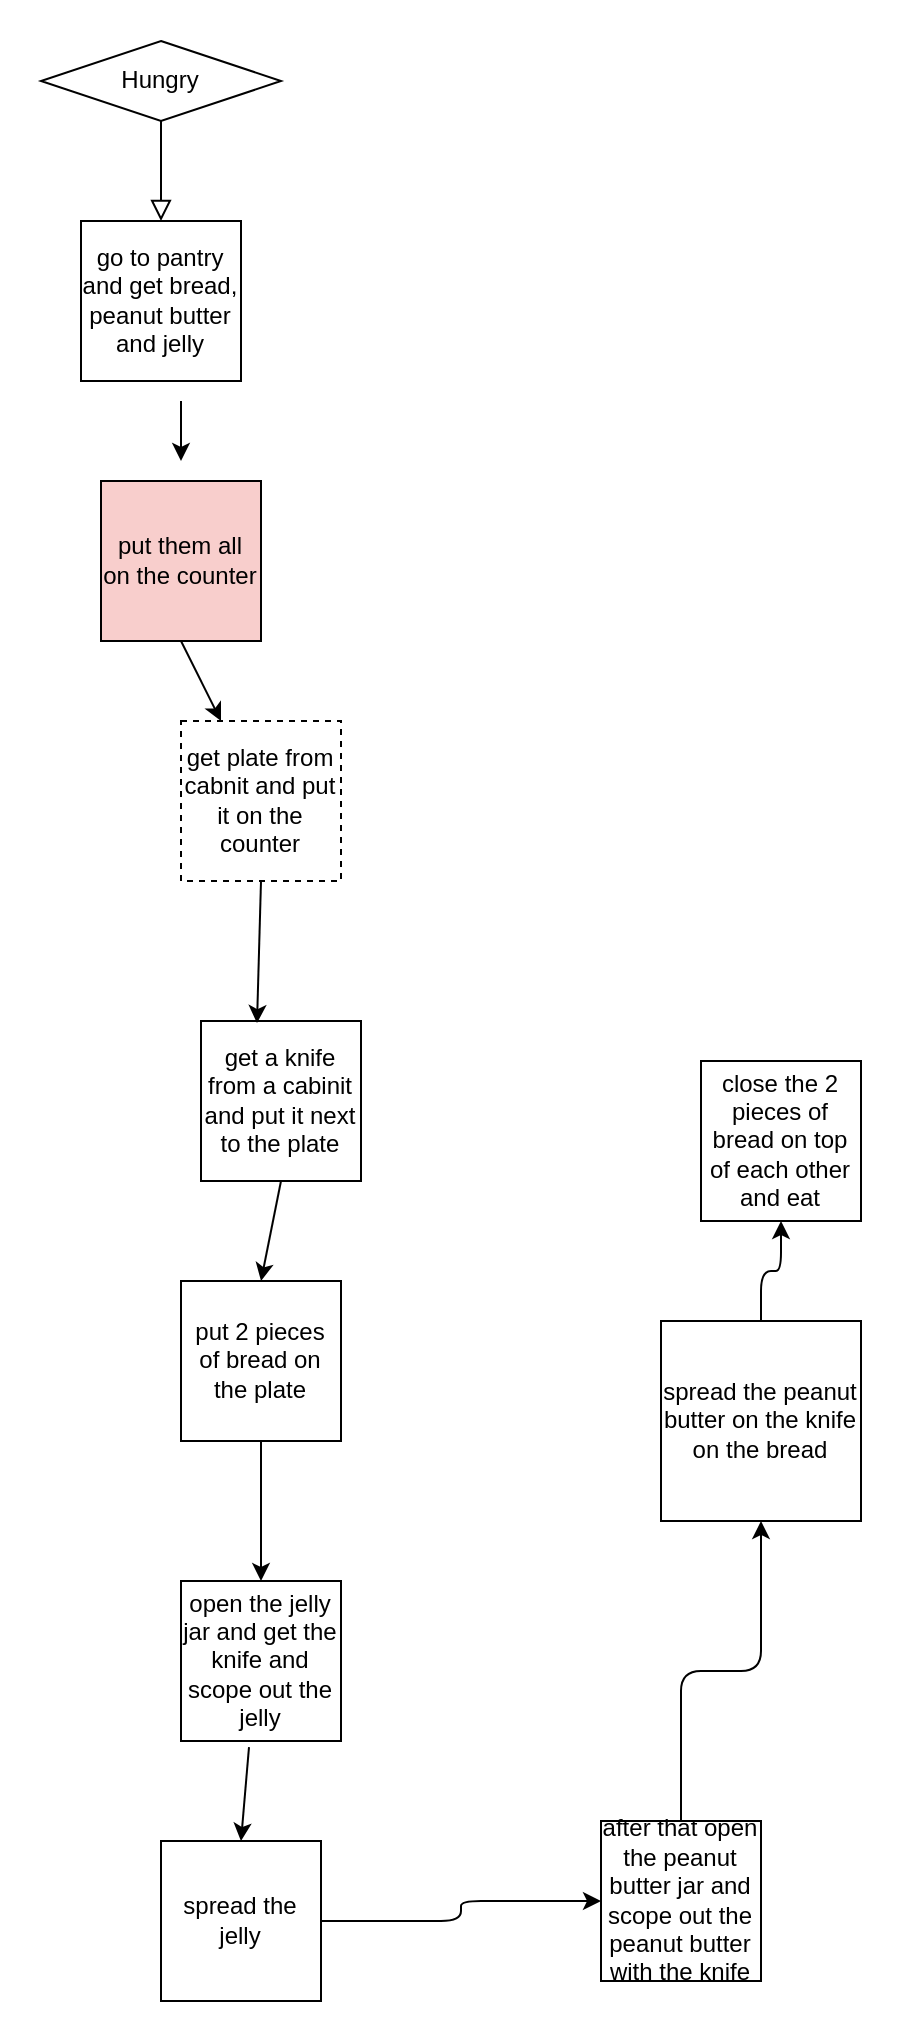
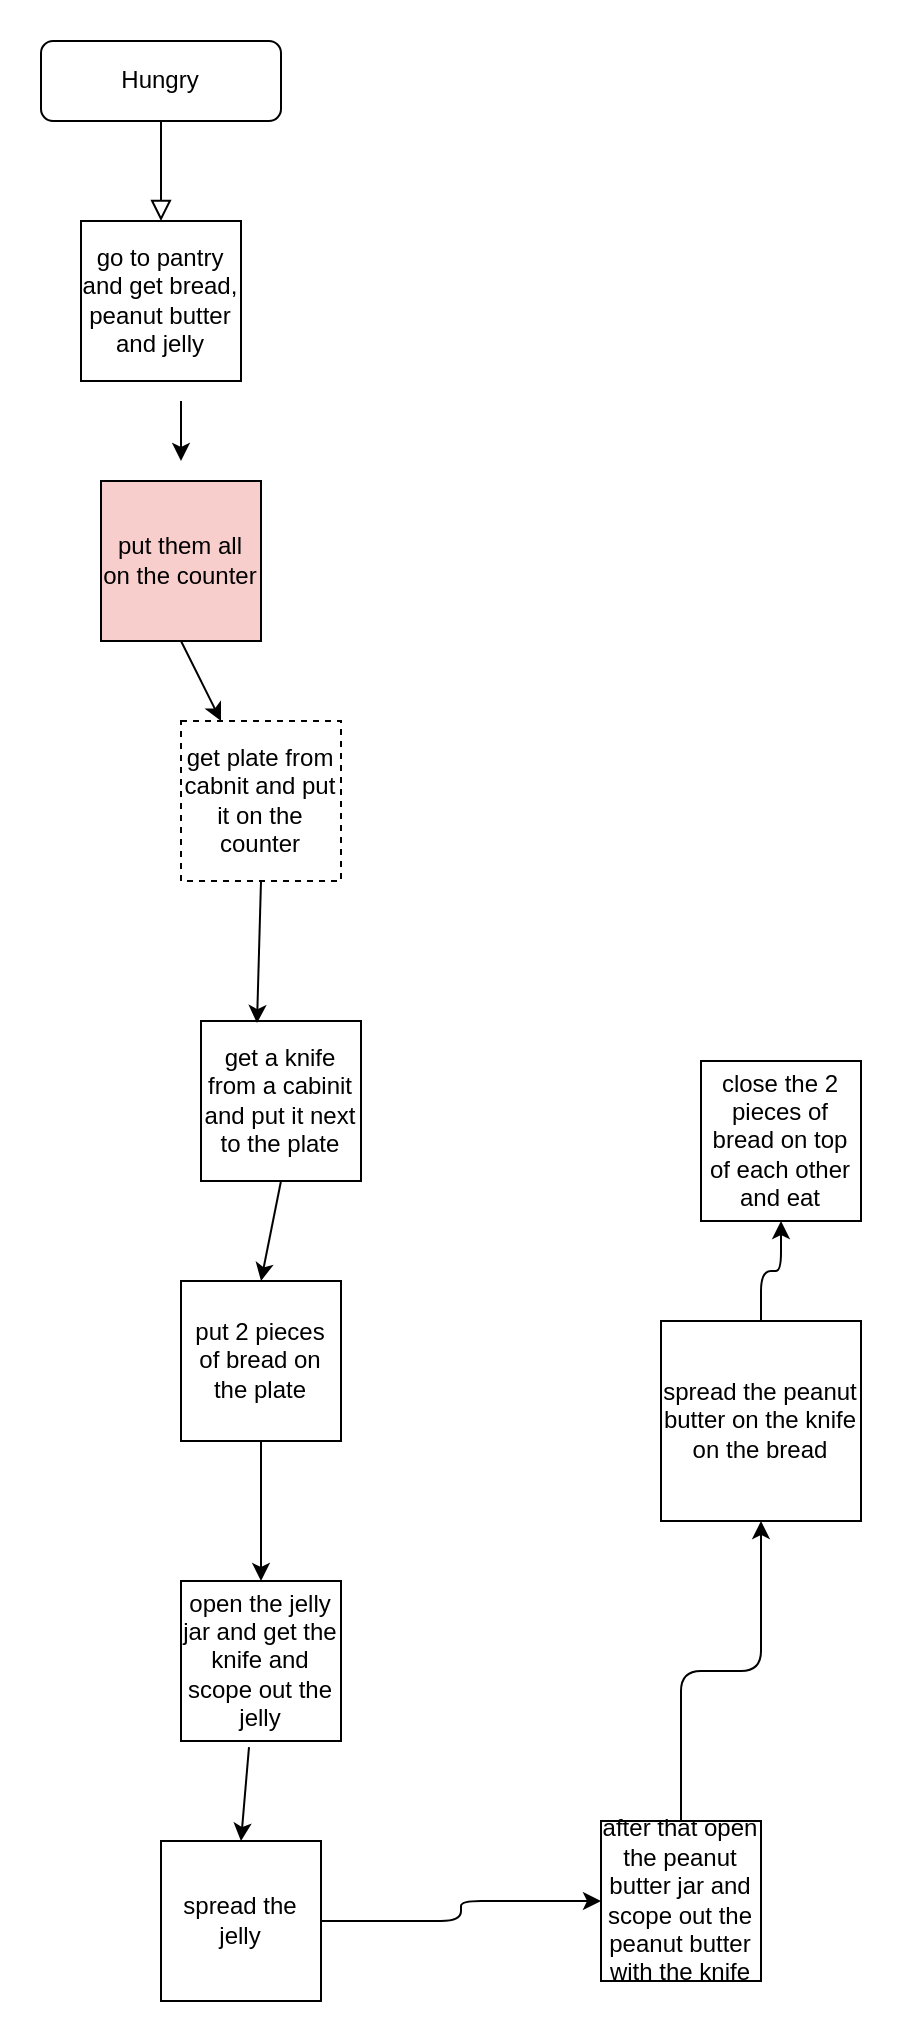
(161, 81) -> (161, 81)
